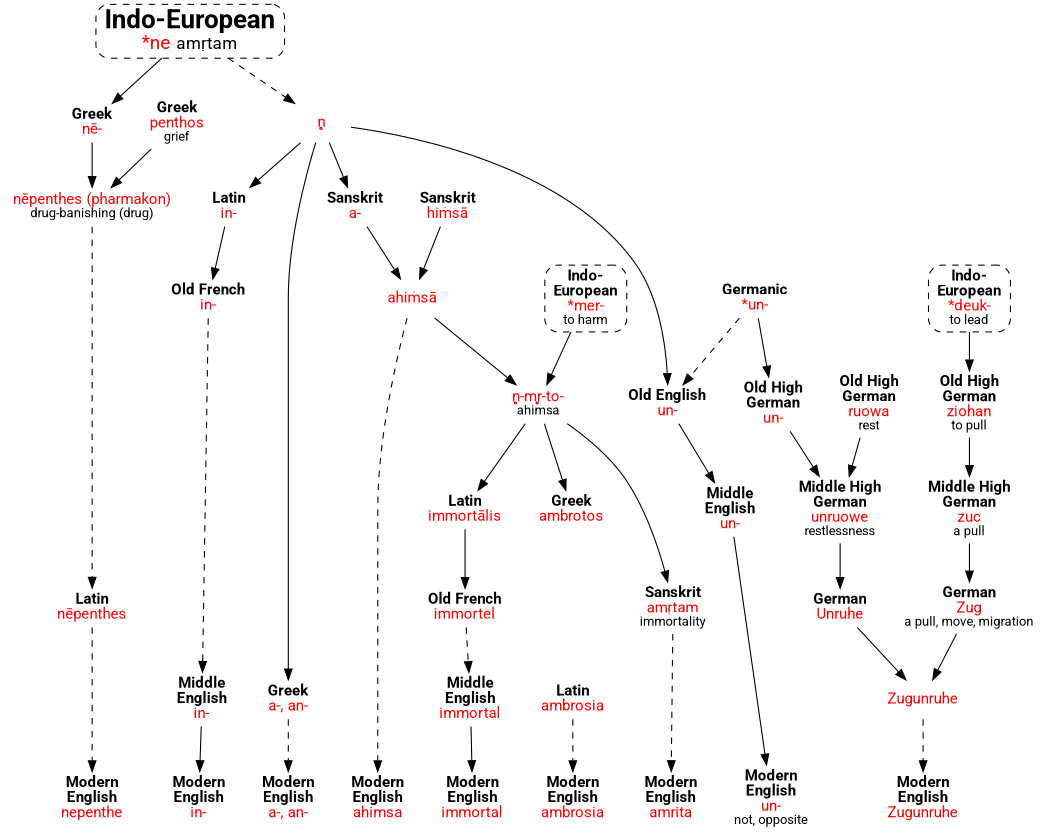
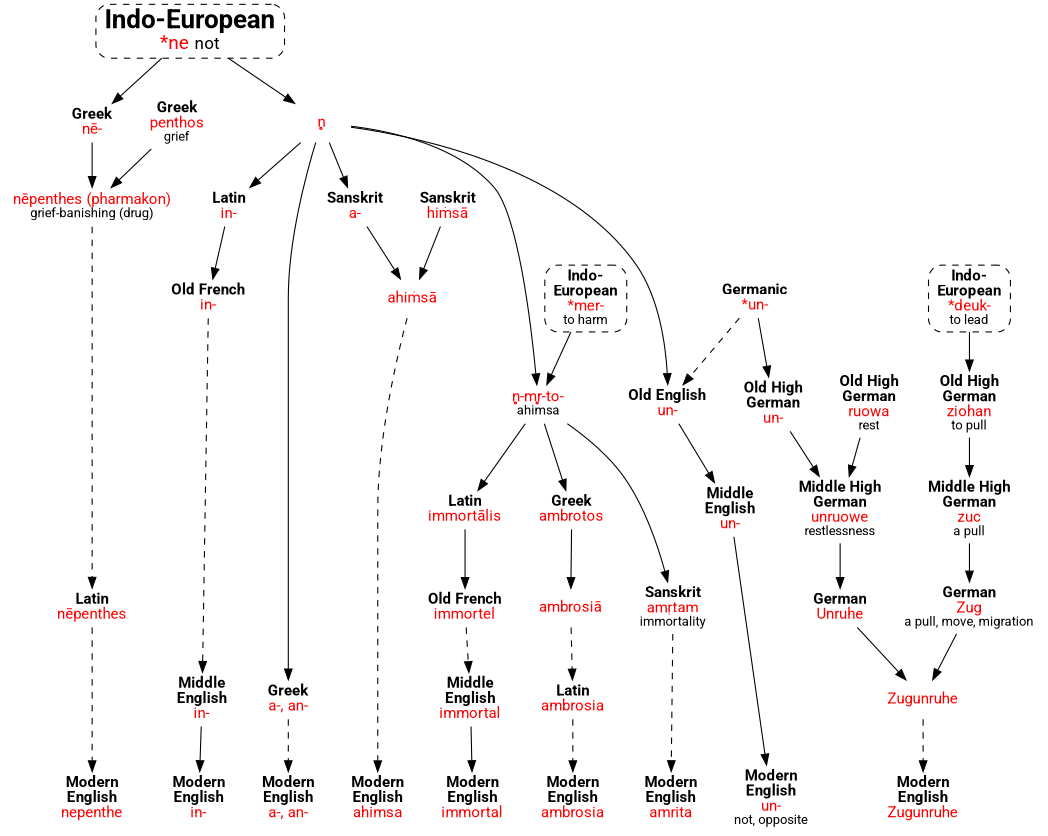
(207, 44) -> (207, 44)
(257, 78) -> (257, 78)
(92, 213) -> (92, 213)
(471, 348) -> (503, 202)
none -> (571, 608)
